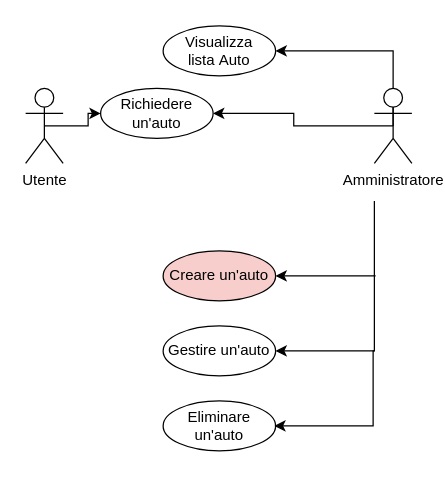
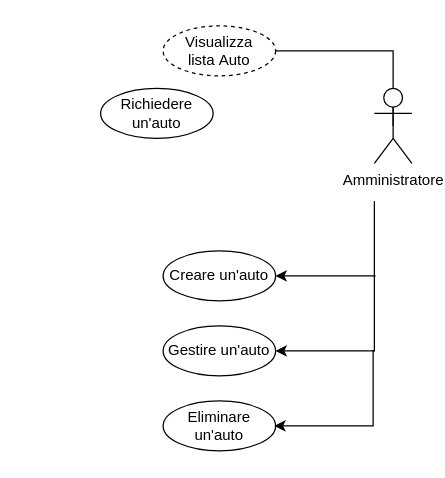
(219, 51) -> (219, 51)
(286, 51) -> (282, 51)
(44, 126) -> none
(76, 126) -> none
(300, 126) -> none
(219, 276) -> (219, 276)
